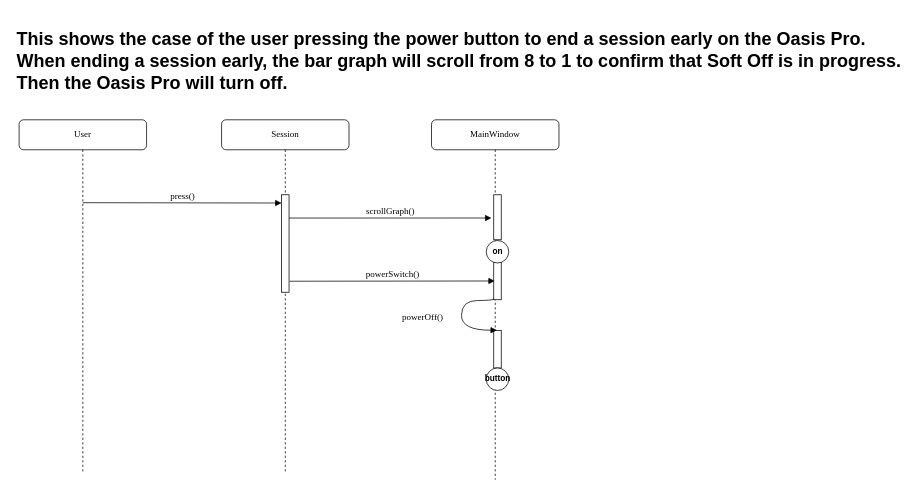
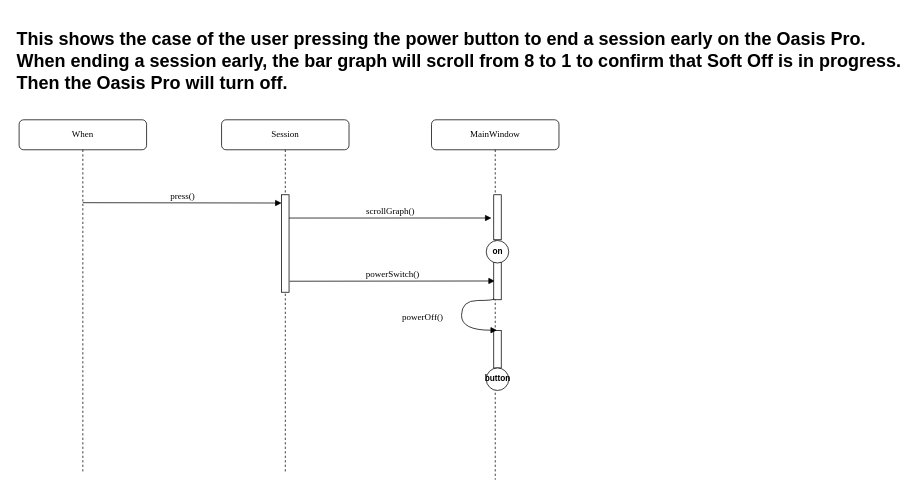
(83, 135) -> (83, 135)
